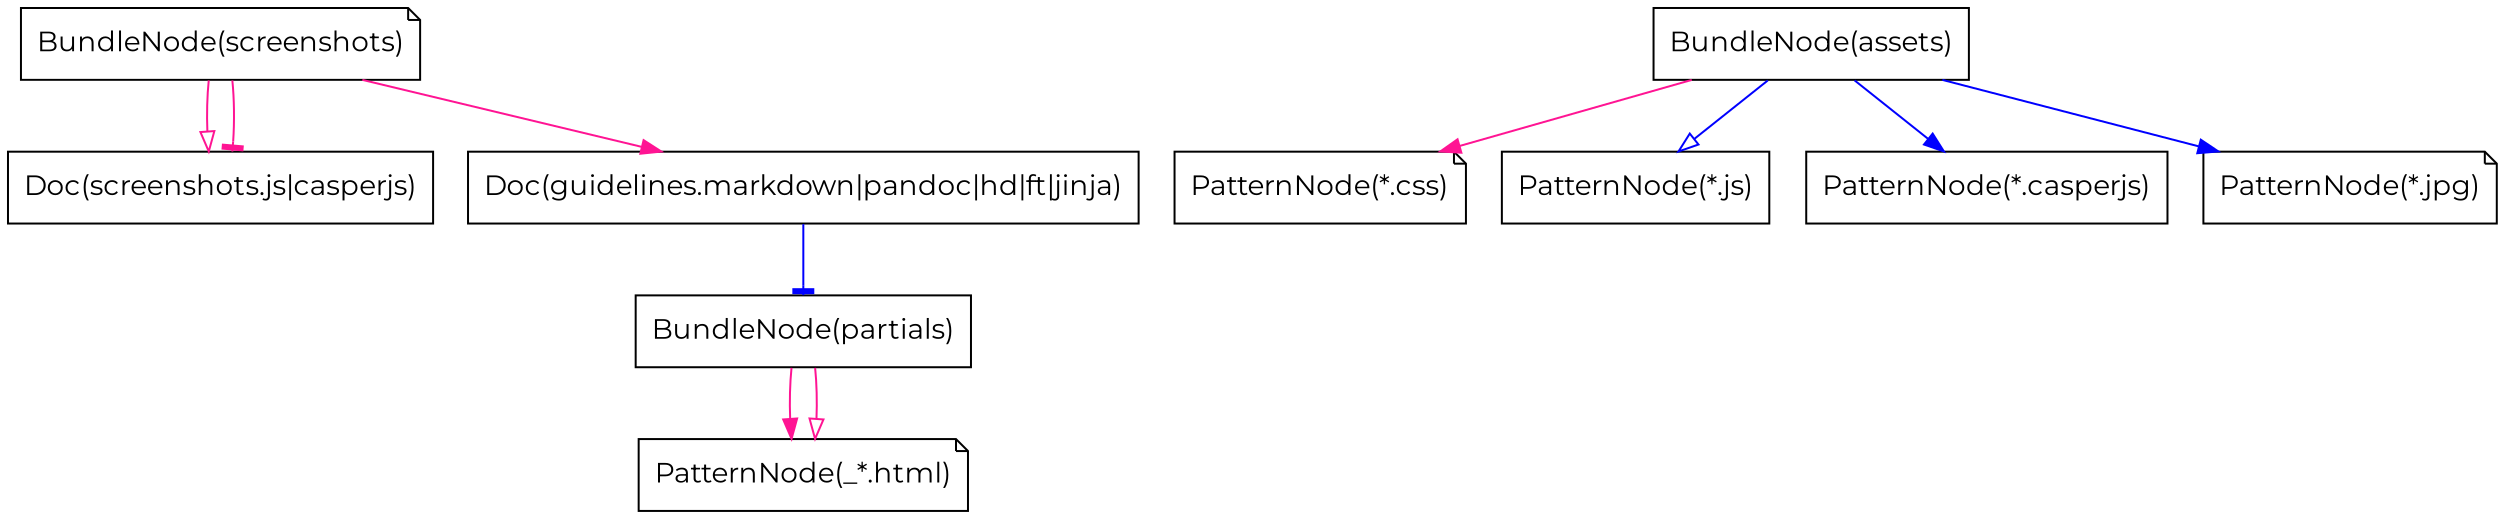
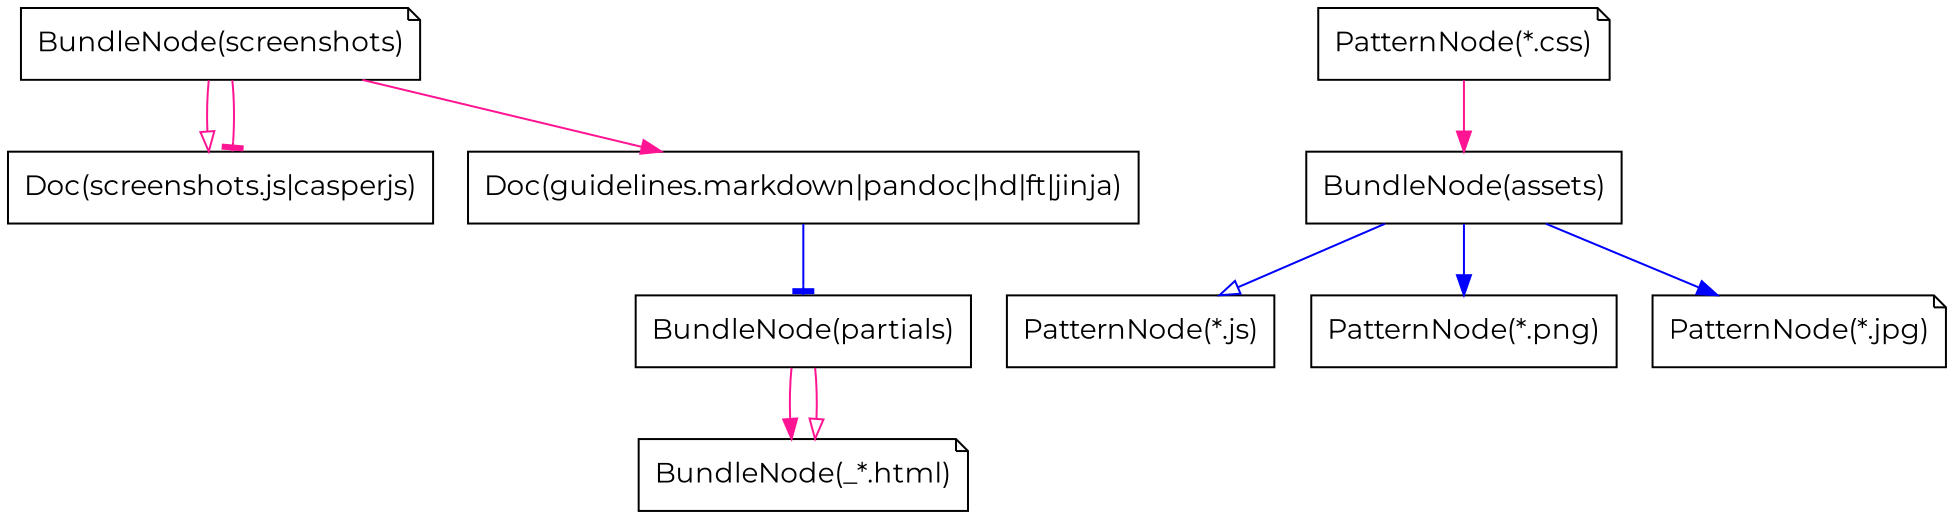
(1576, 113) -> (1464, 106)
(1987, 188) -> (1464, 331)
(803, 475) -> (803, 475)
